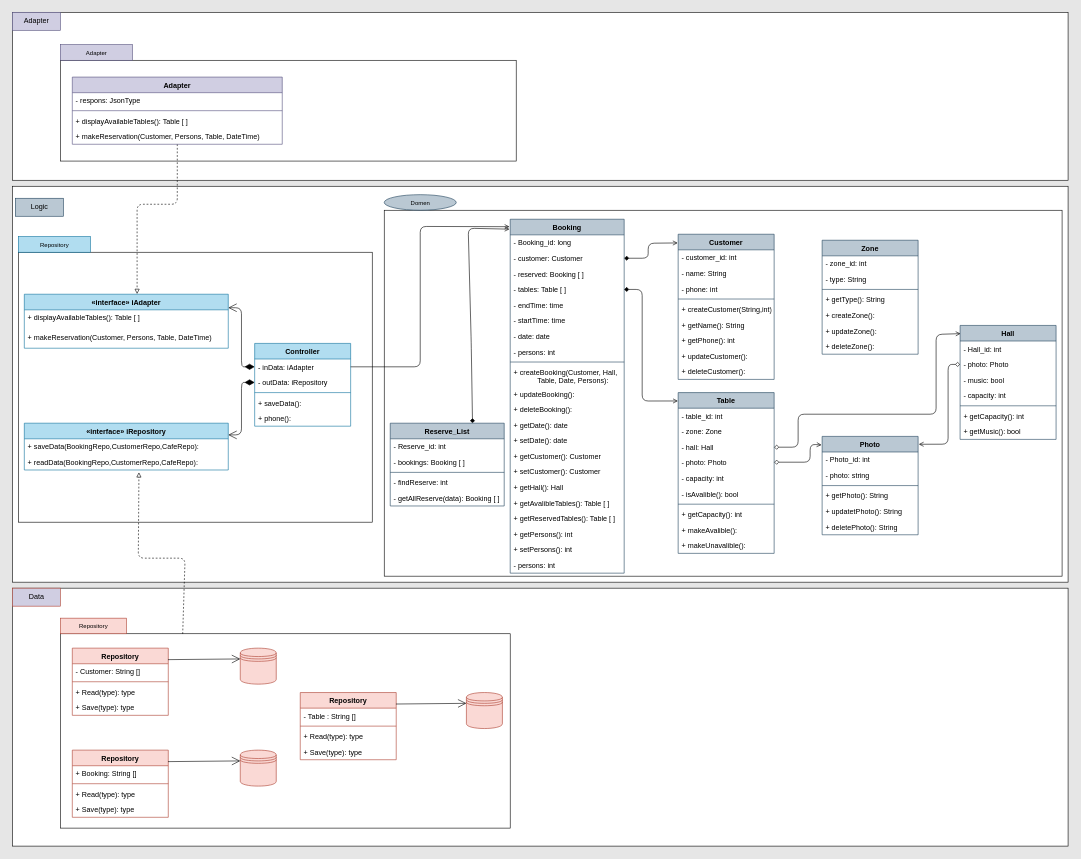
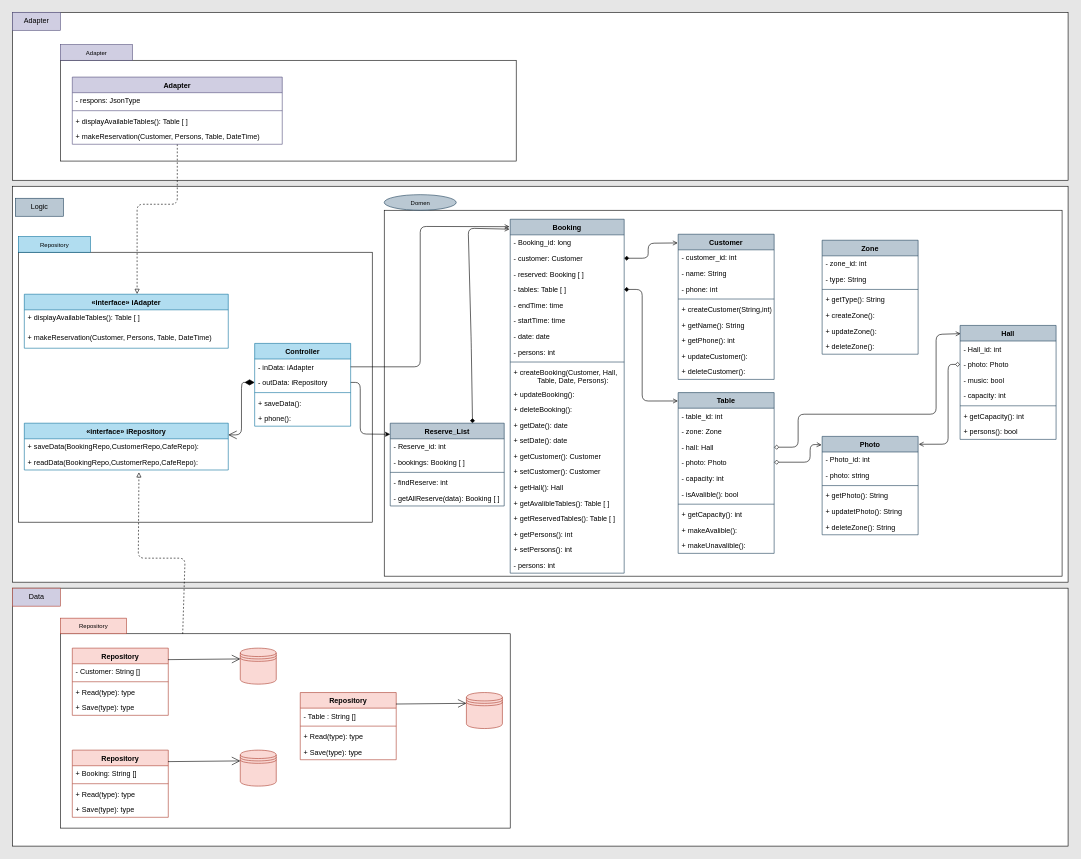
(242, 342) -> none
none -> (357, 383)
(995, 432) -> (994, 432)
(867, 527) -> (865, 527)
